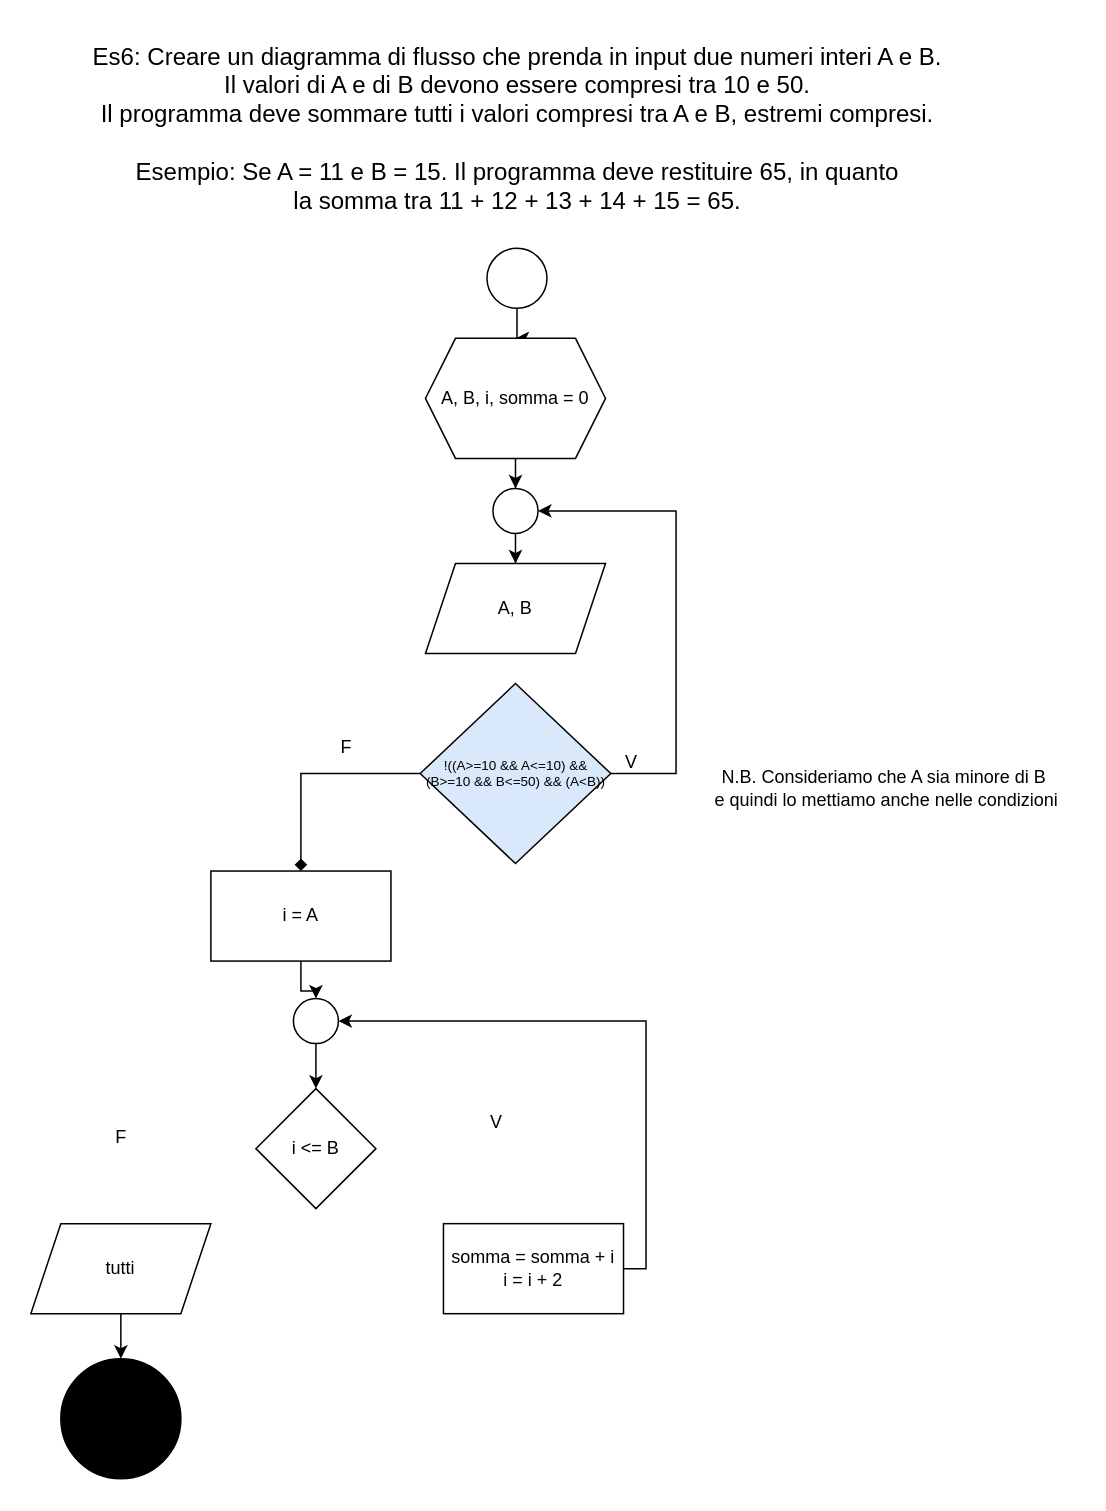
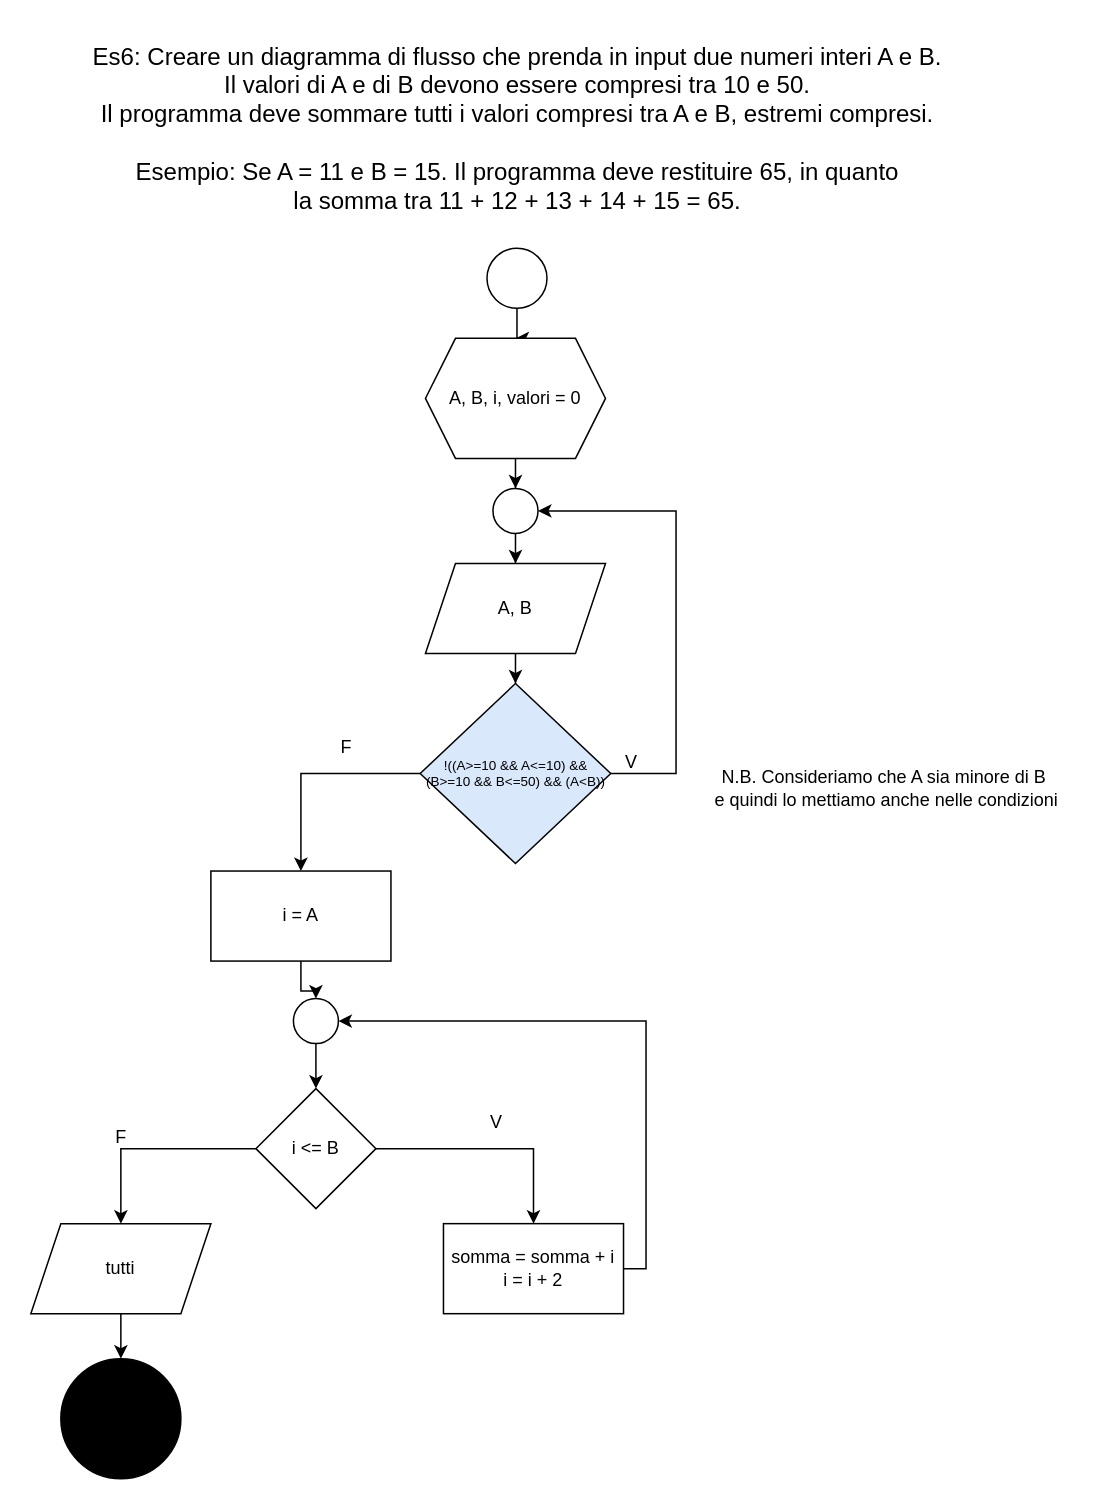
(515, 398) -> (515, 398)
none -> (515, 673)
(301, 858) -> (301, 859)
none -> (156, 1148)
none -> (487, 1148)
